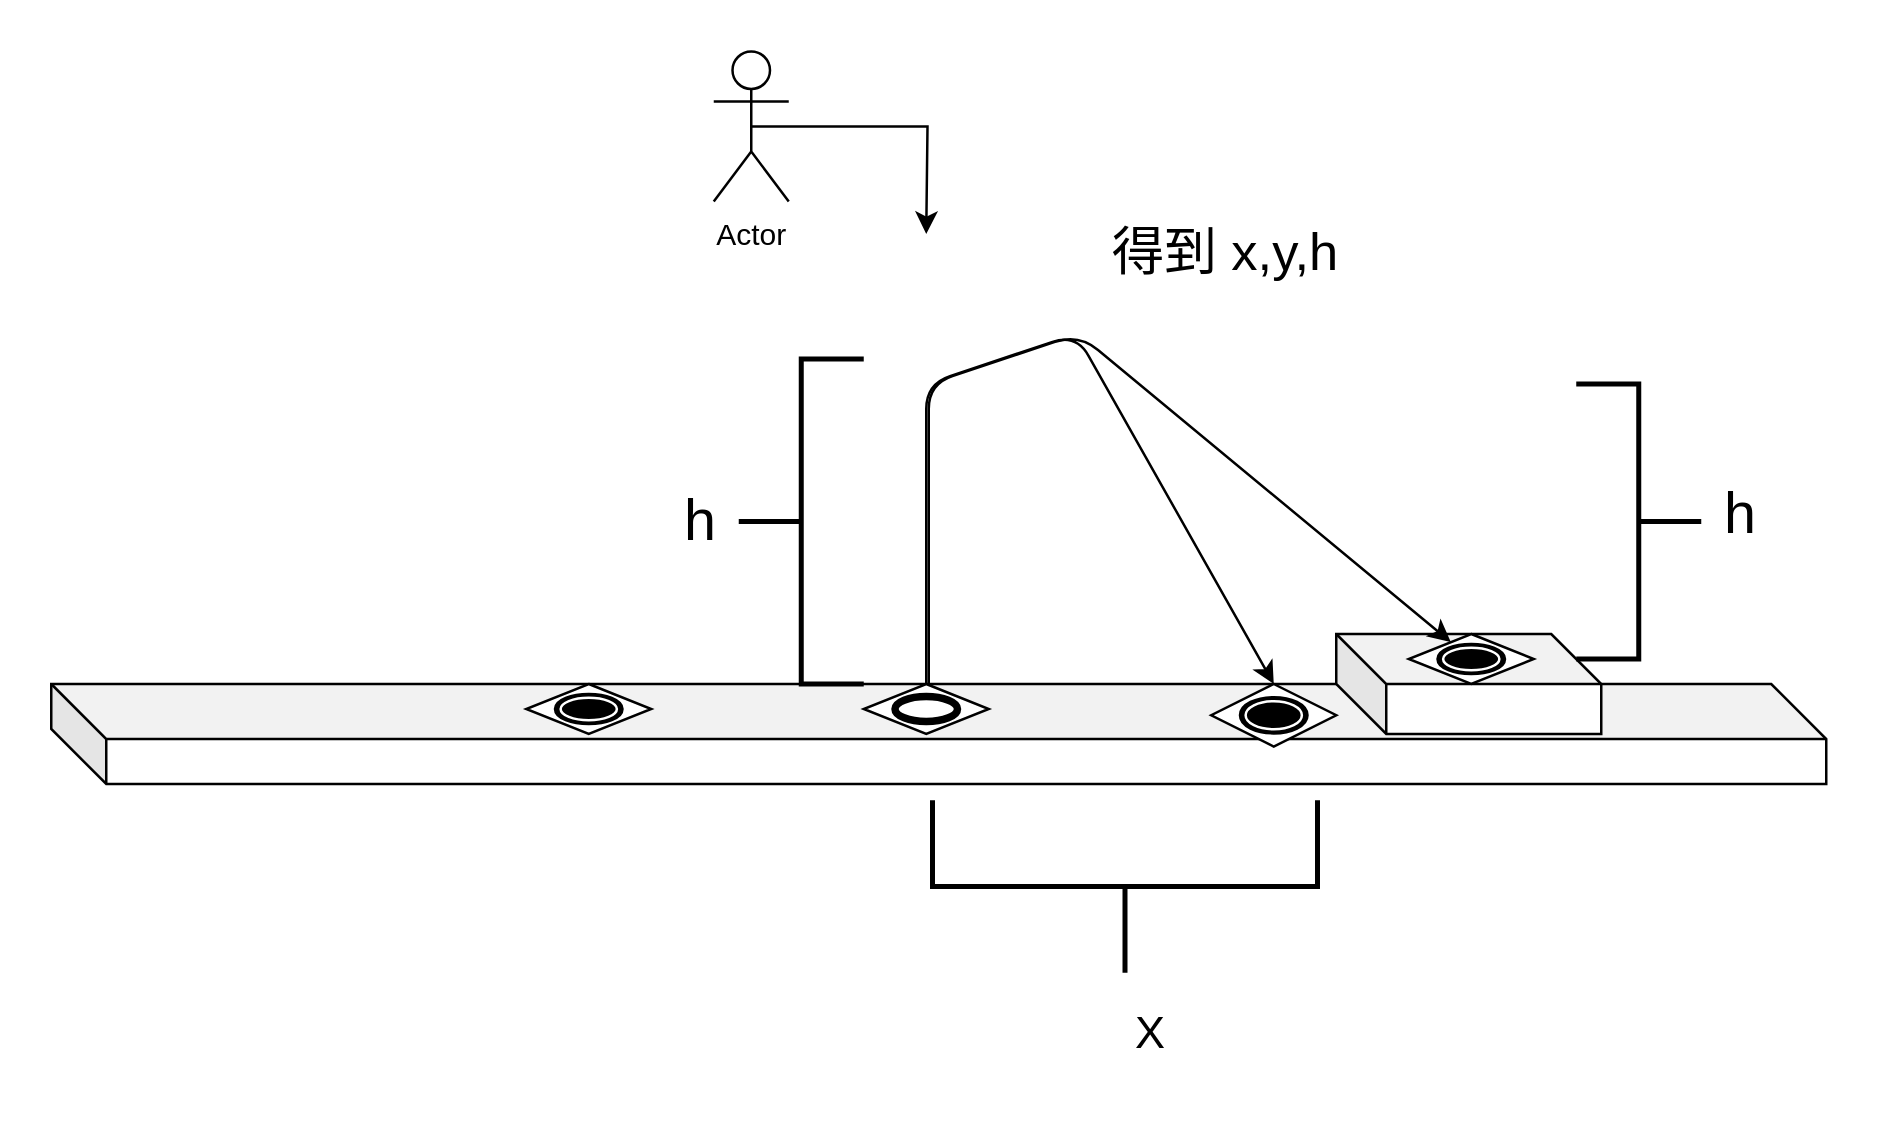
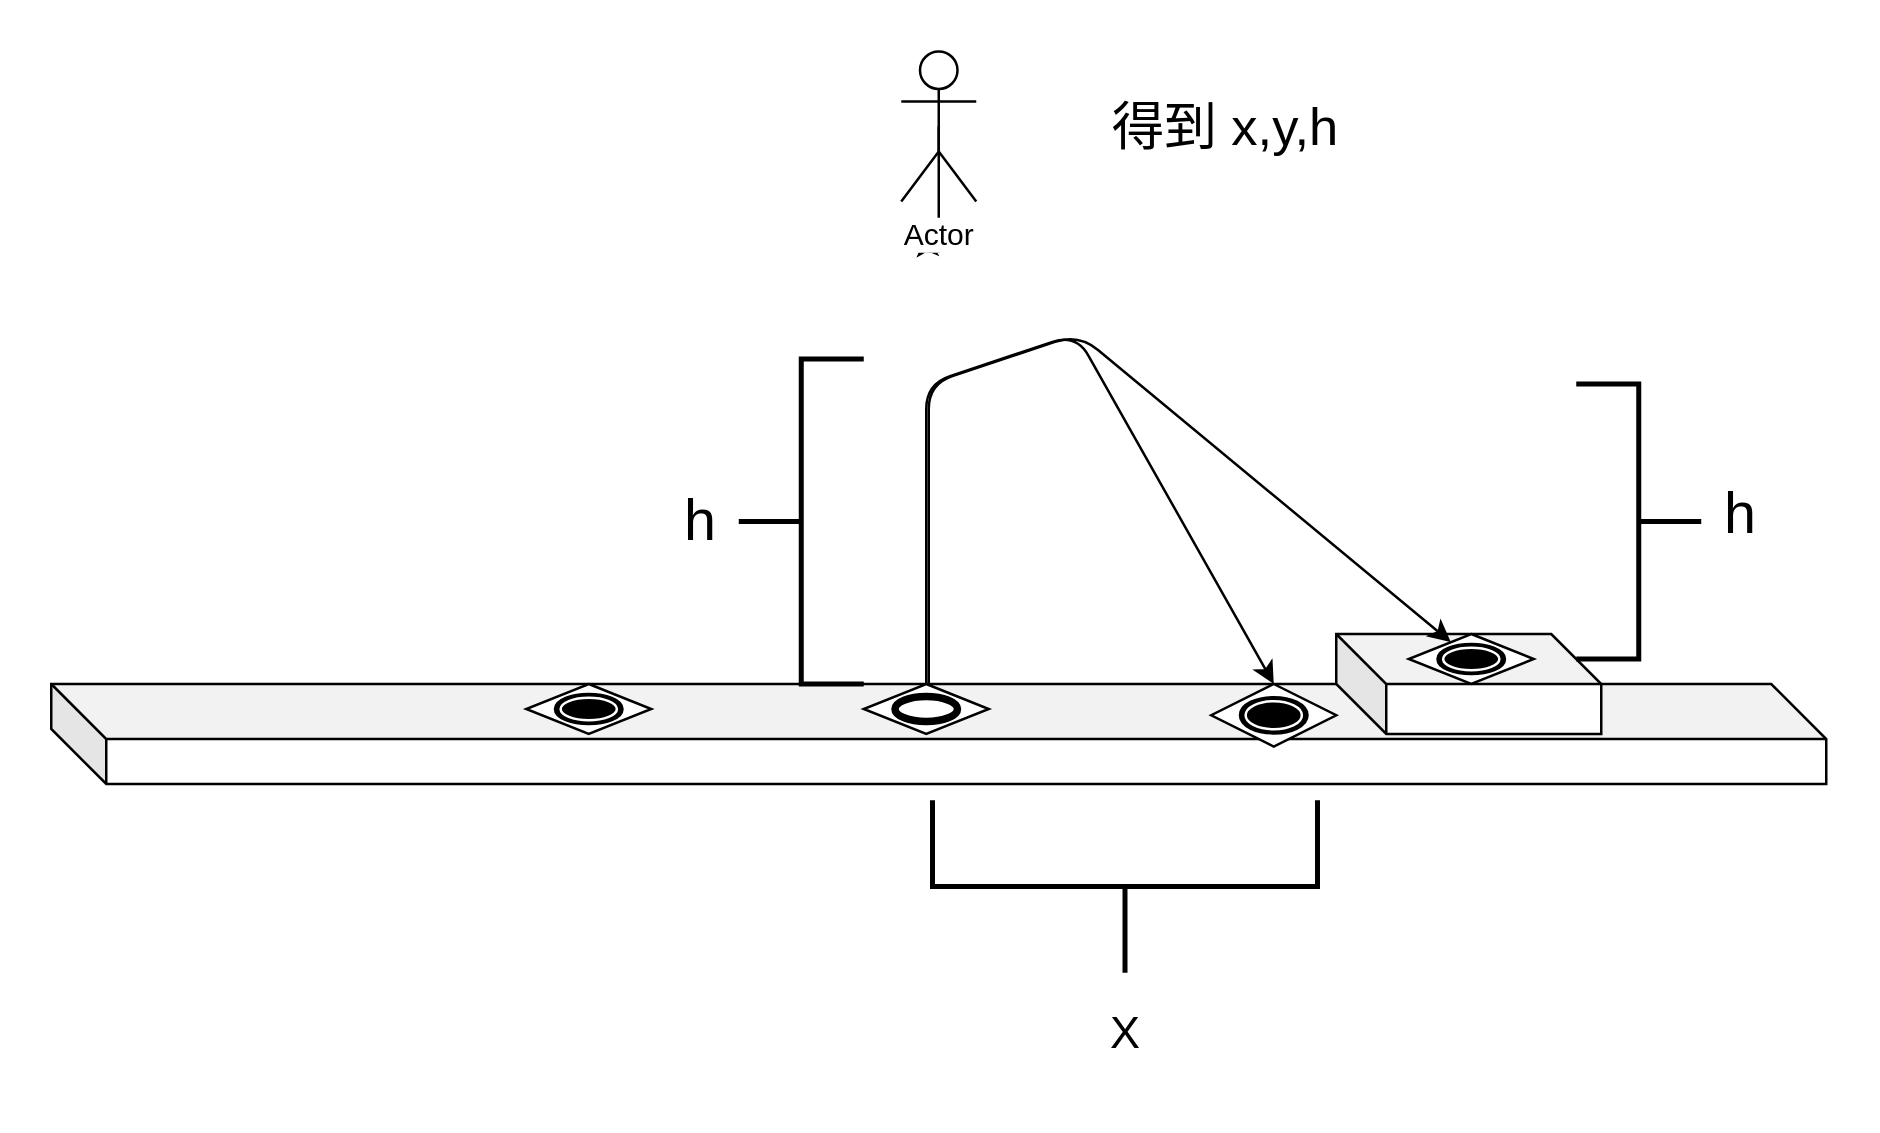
(751, 126) -> (939, 126)
(1226, 251) -> (1226, 126)
(1150, 1034) -> (1125, 1034)
